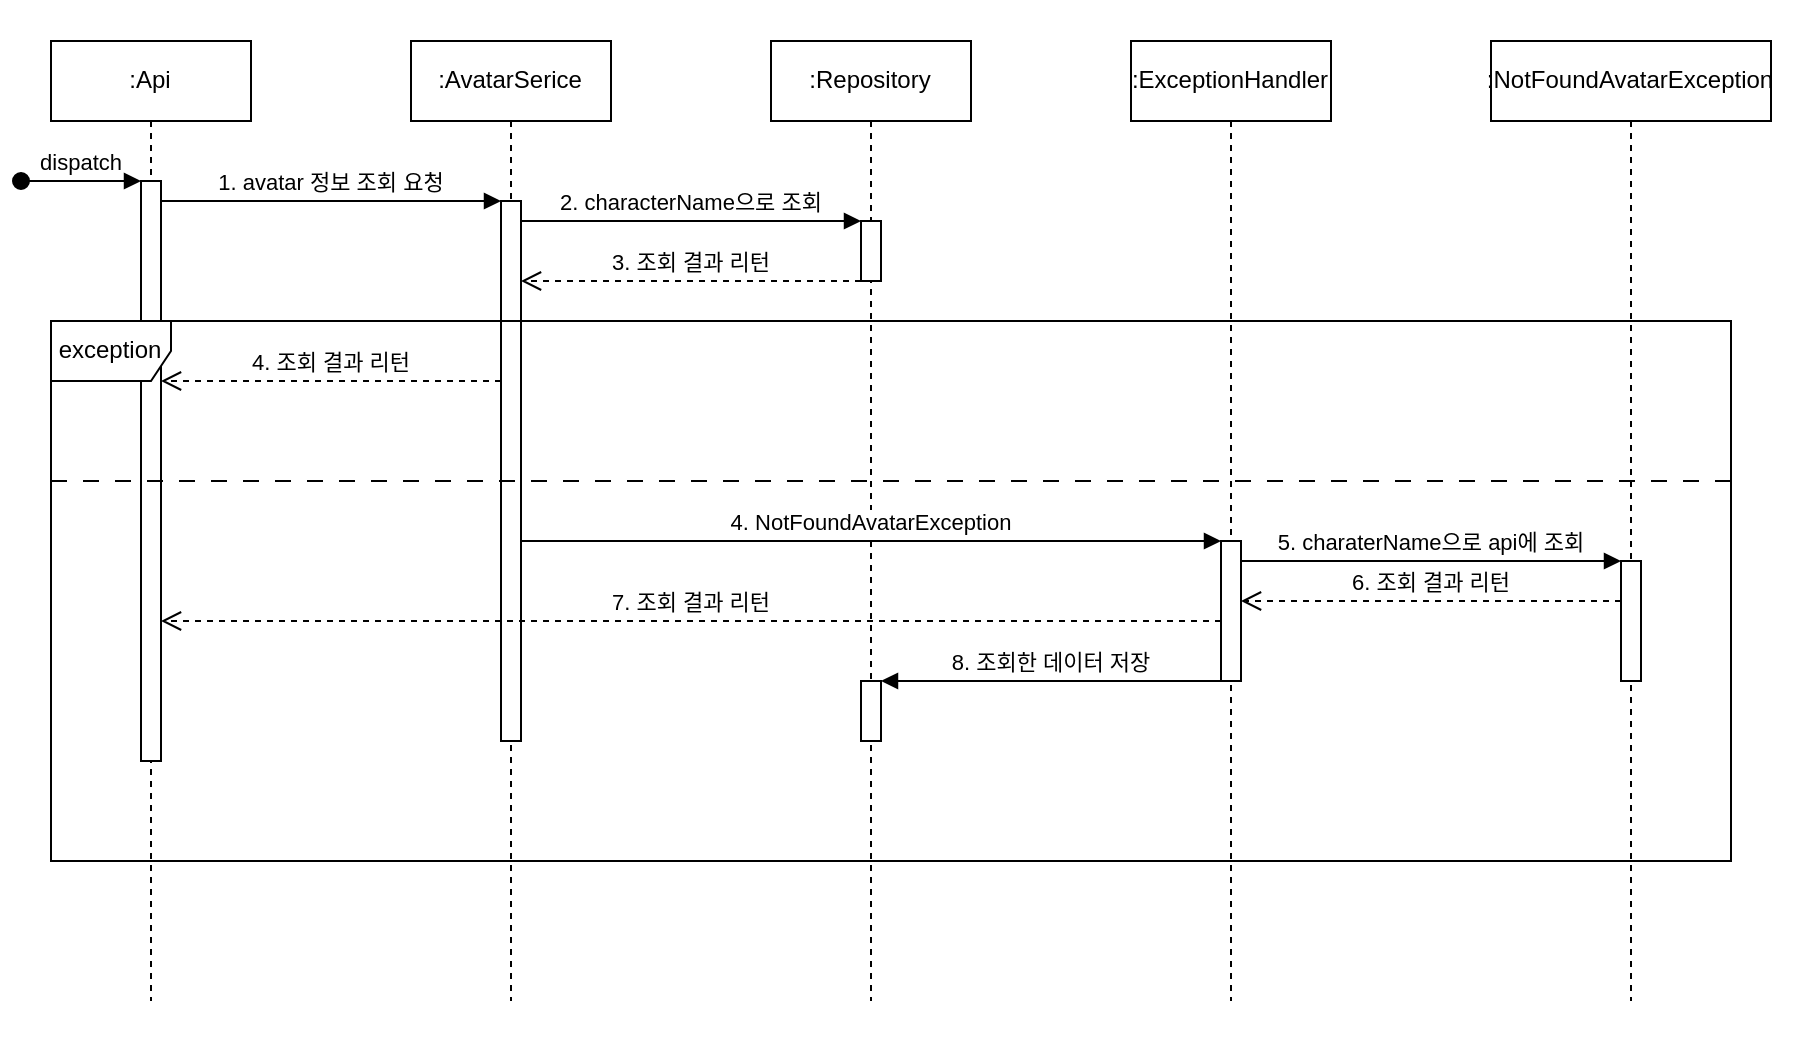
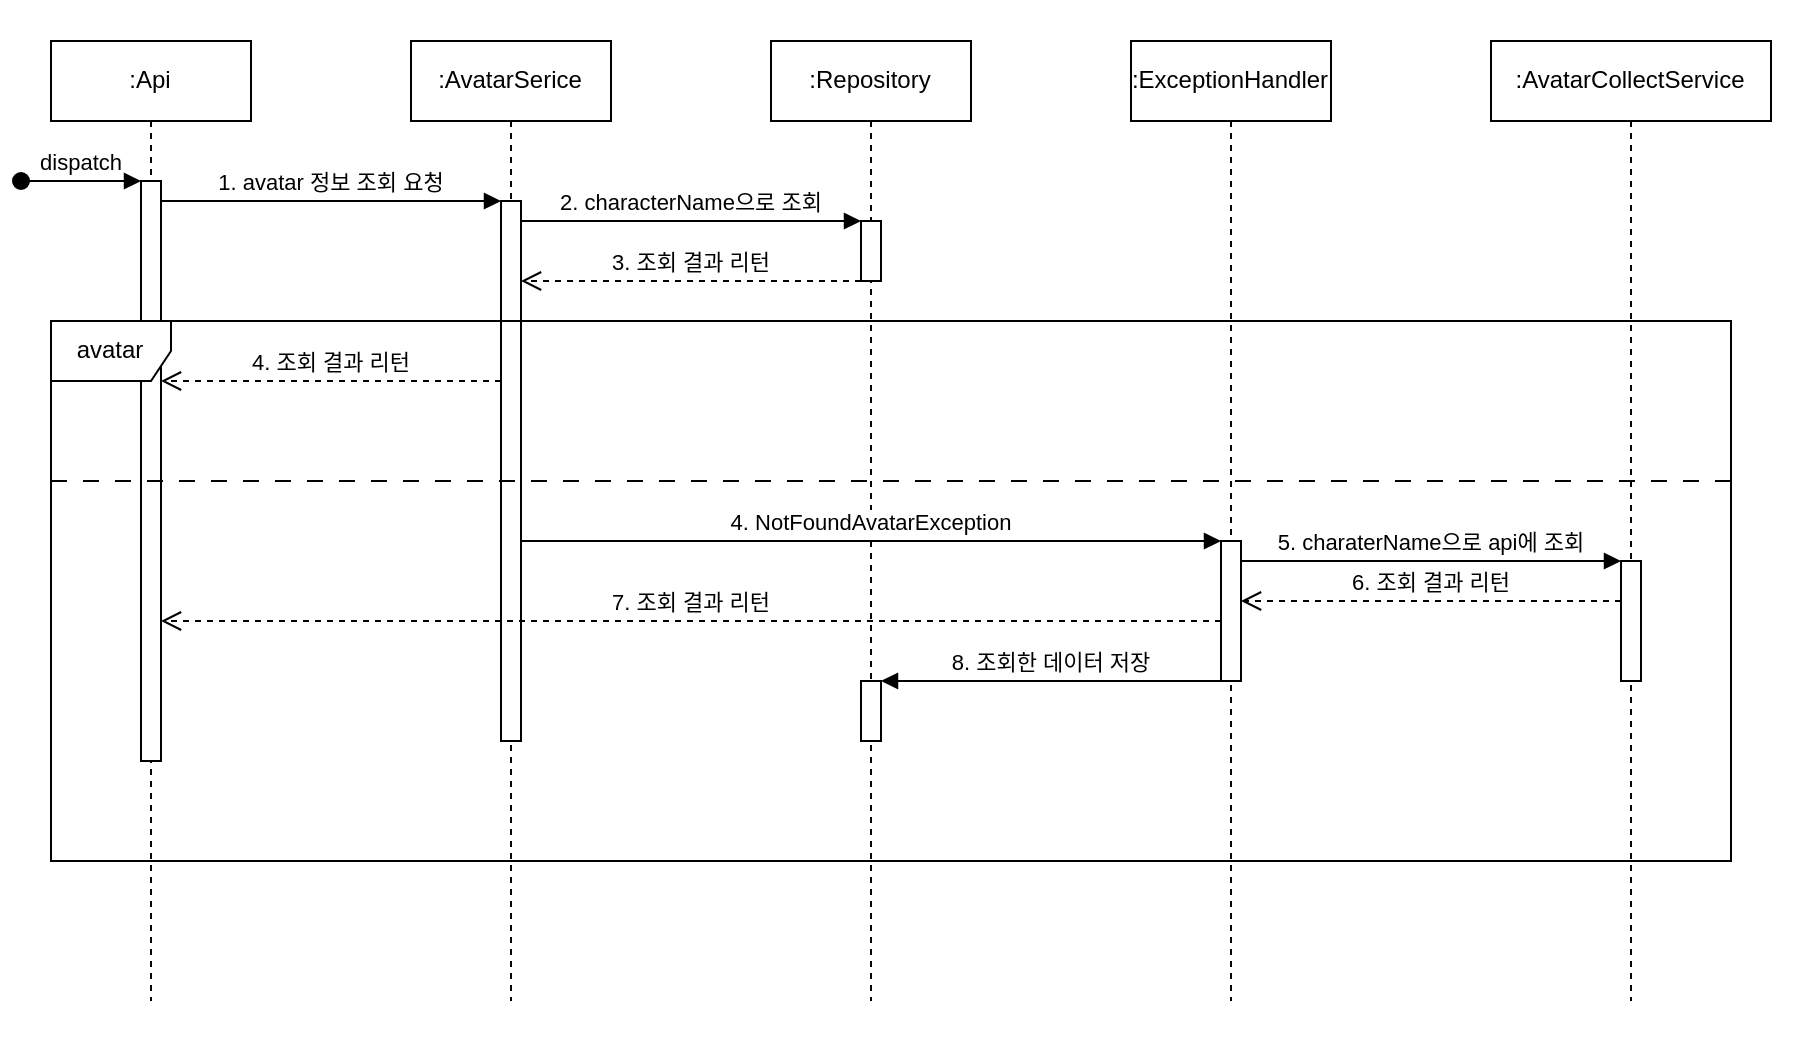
(1631, 81) -> (1631, 81)
(111, 351) -> (111, 351)
